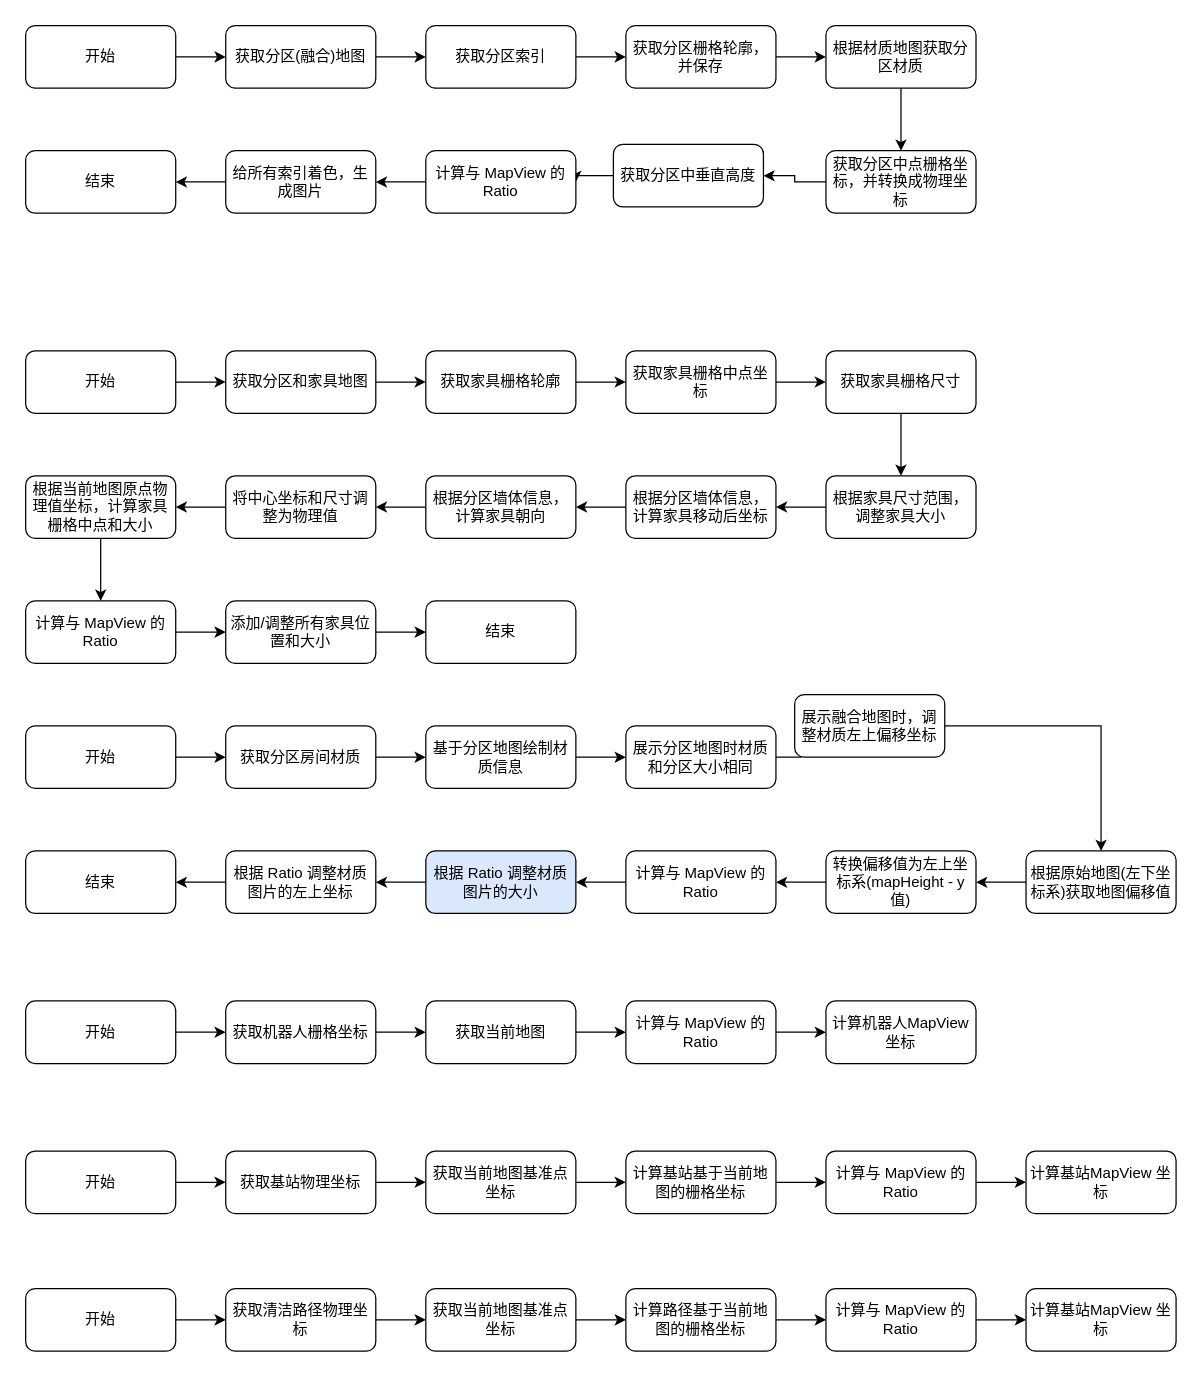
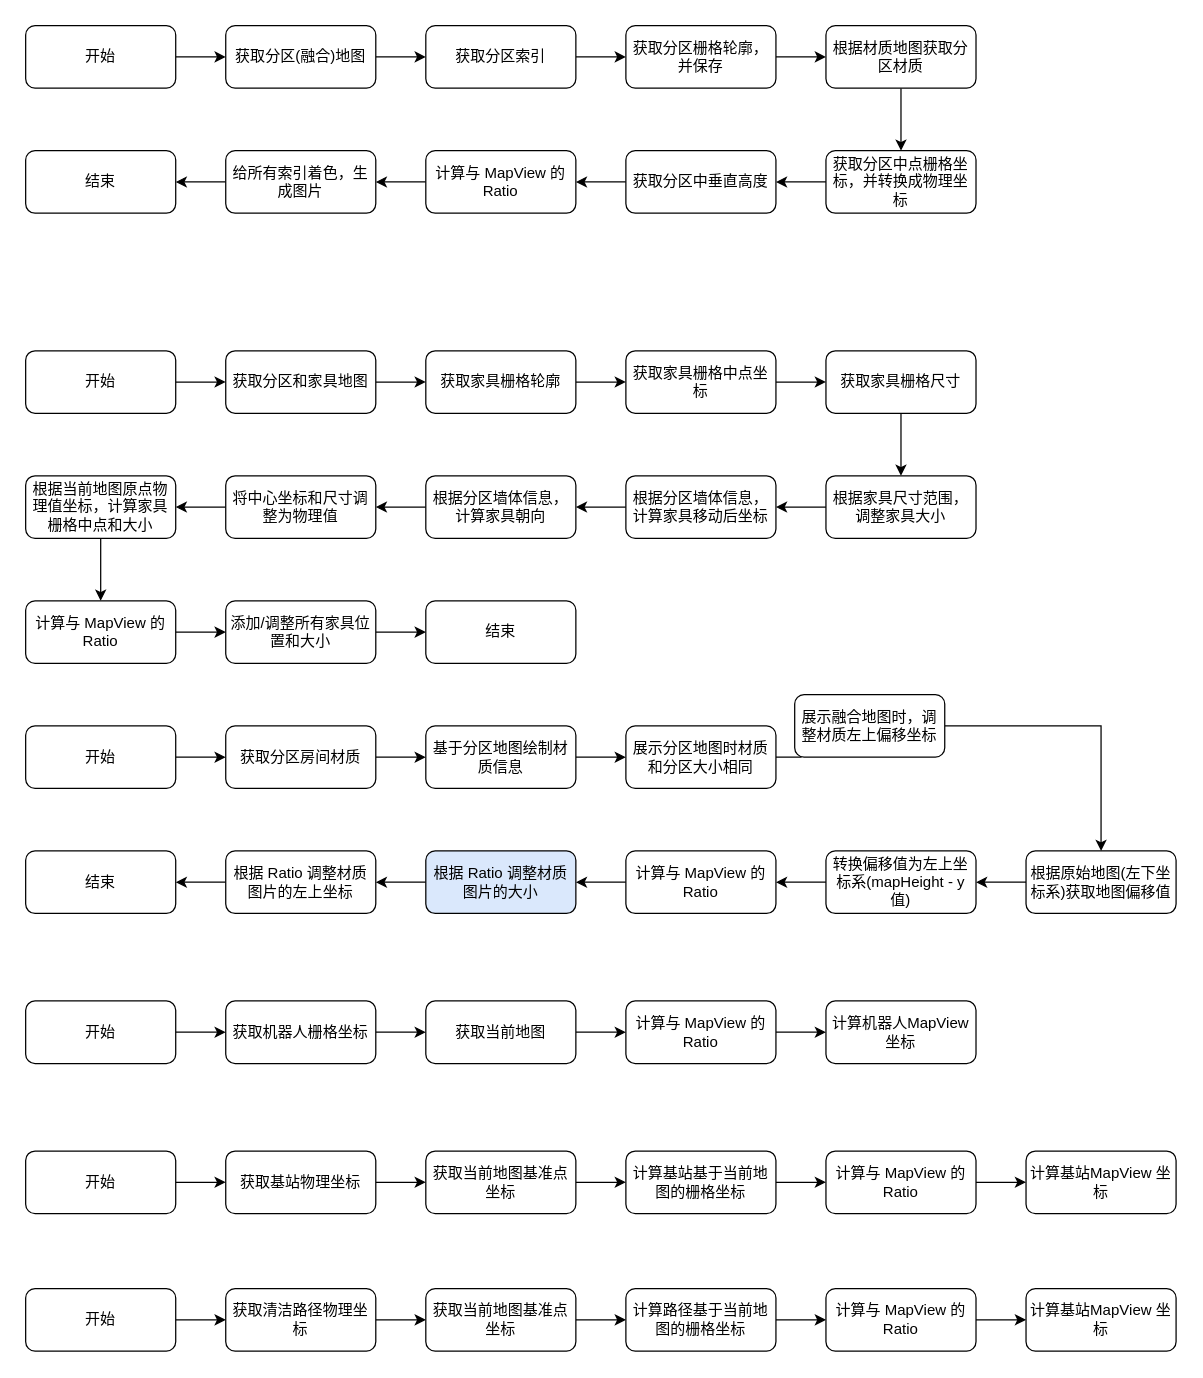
(688, 176) -> (701, 182)
